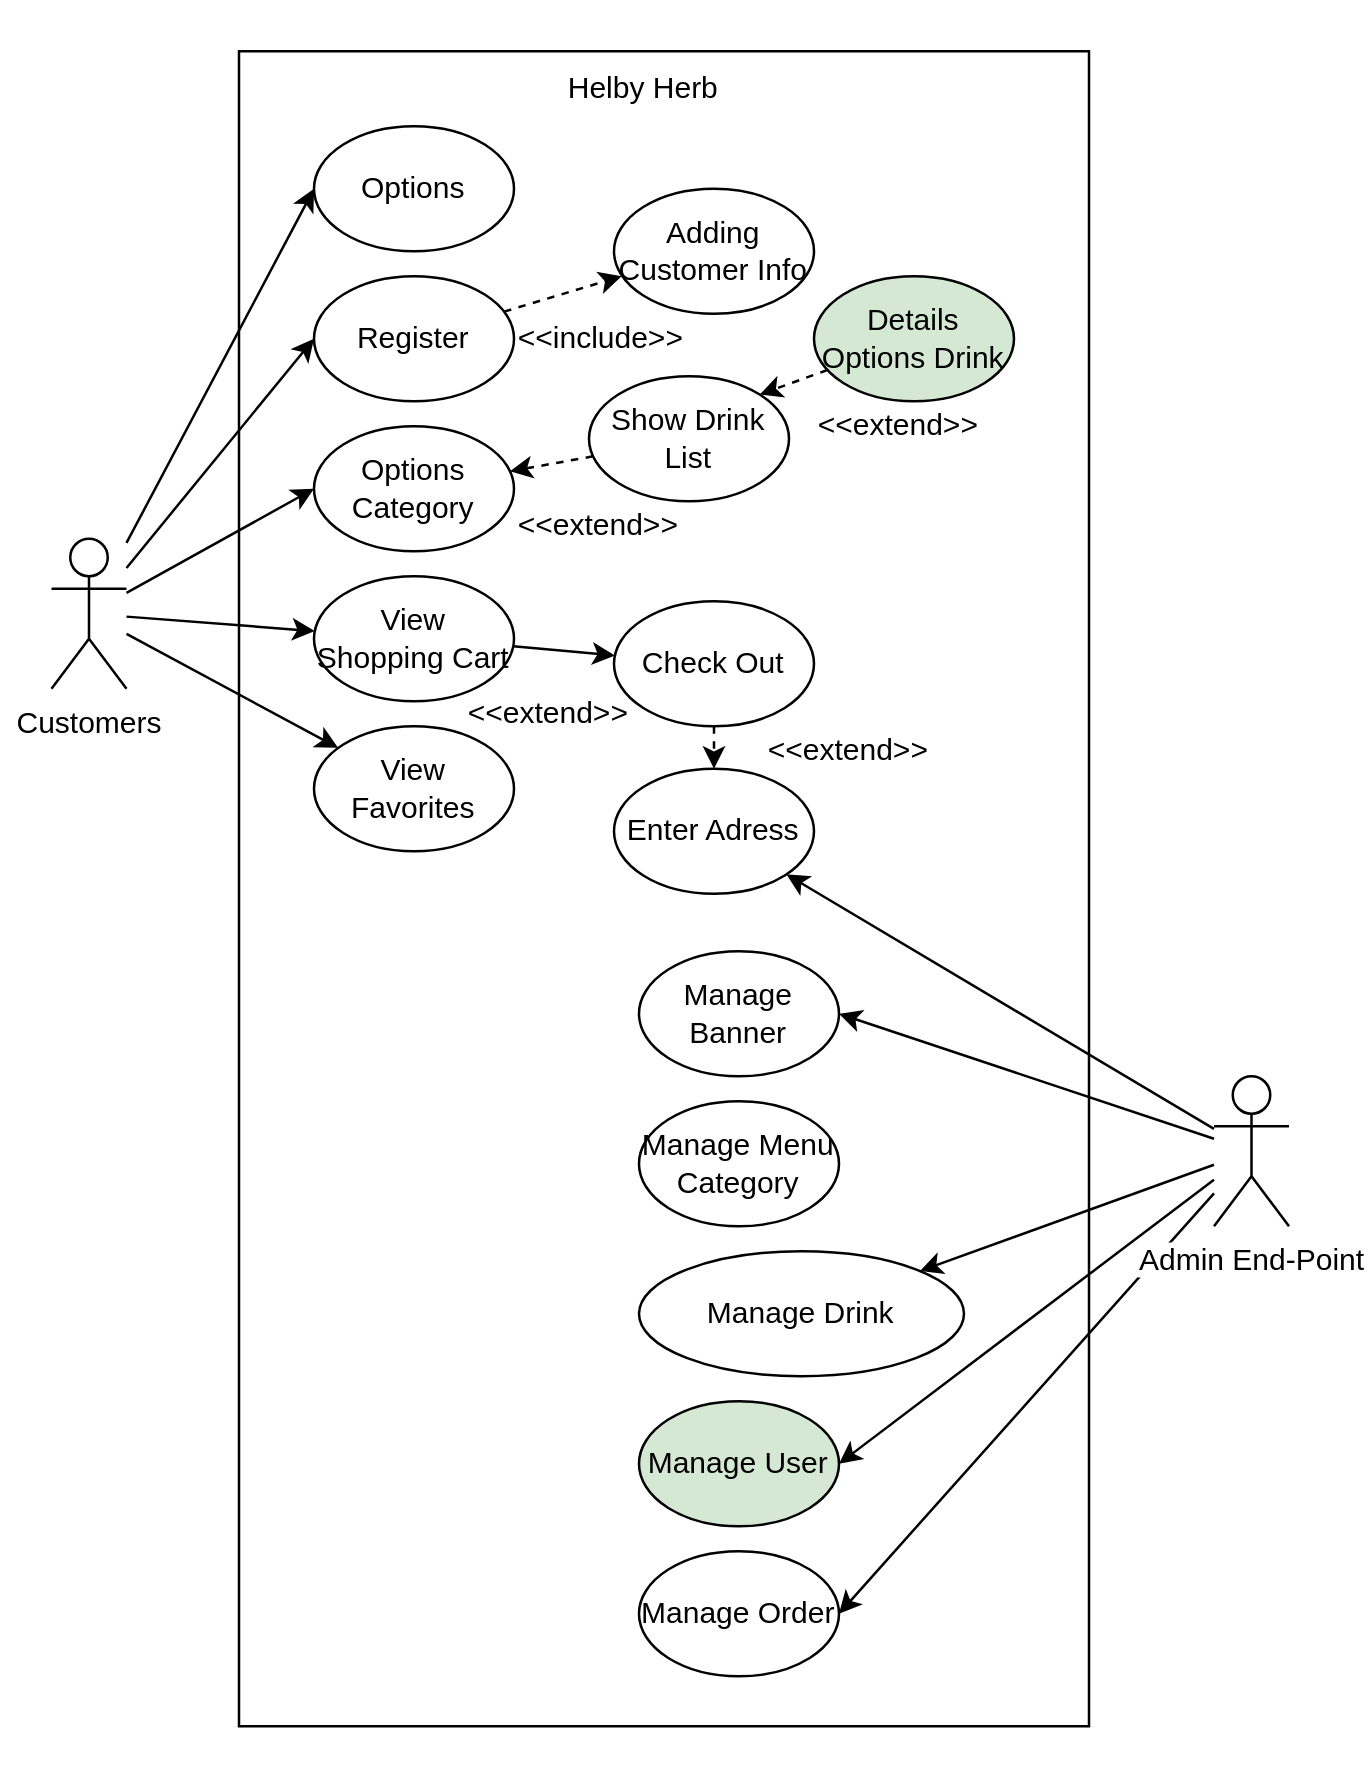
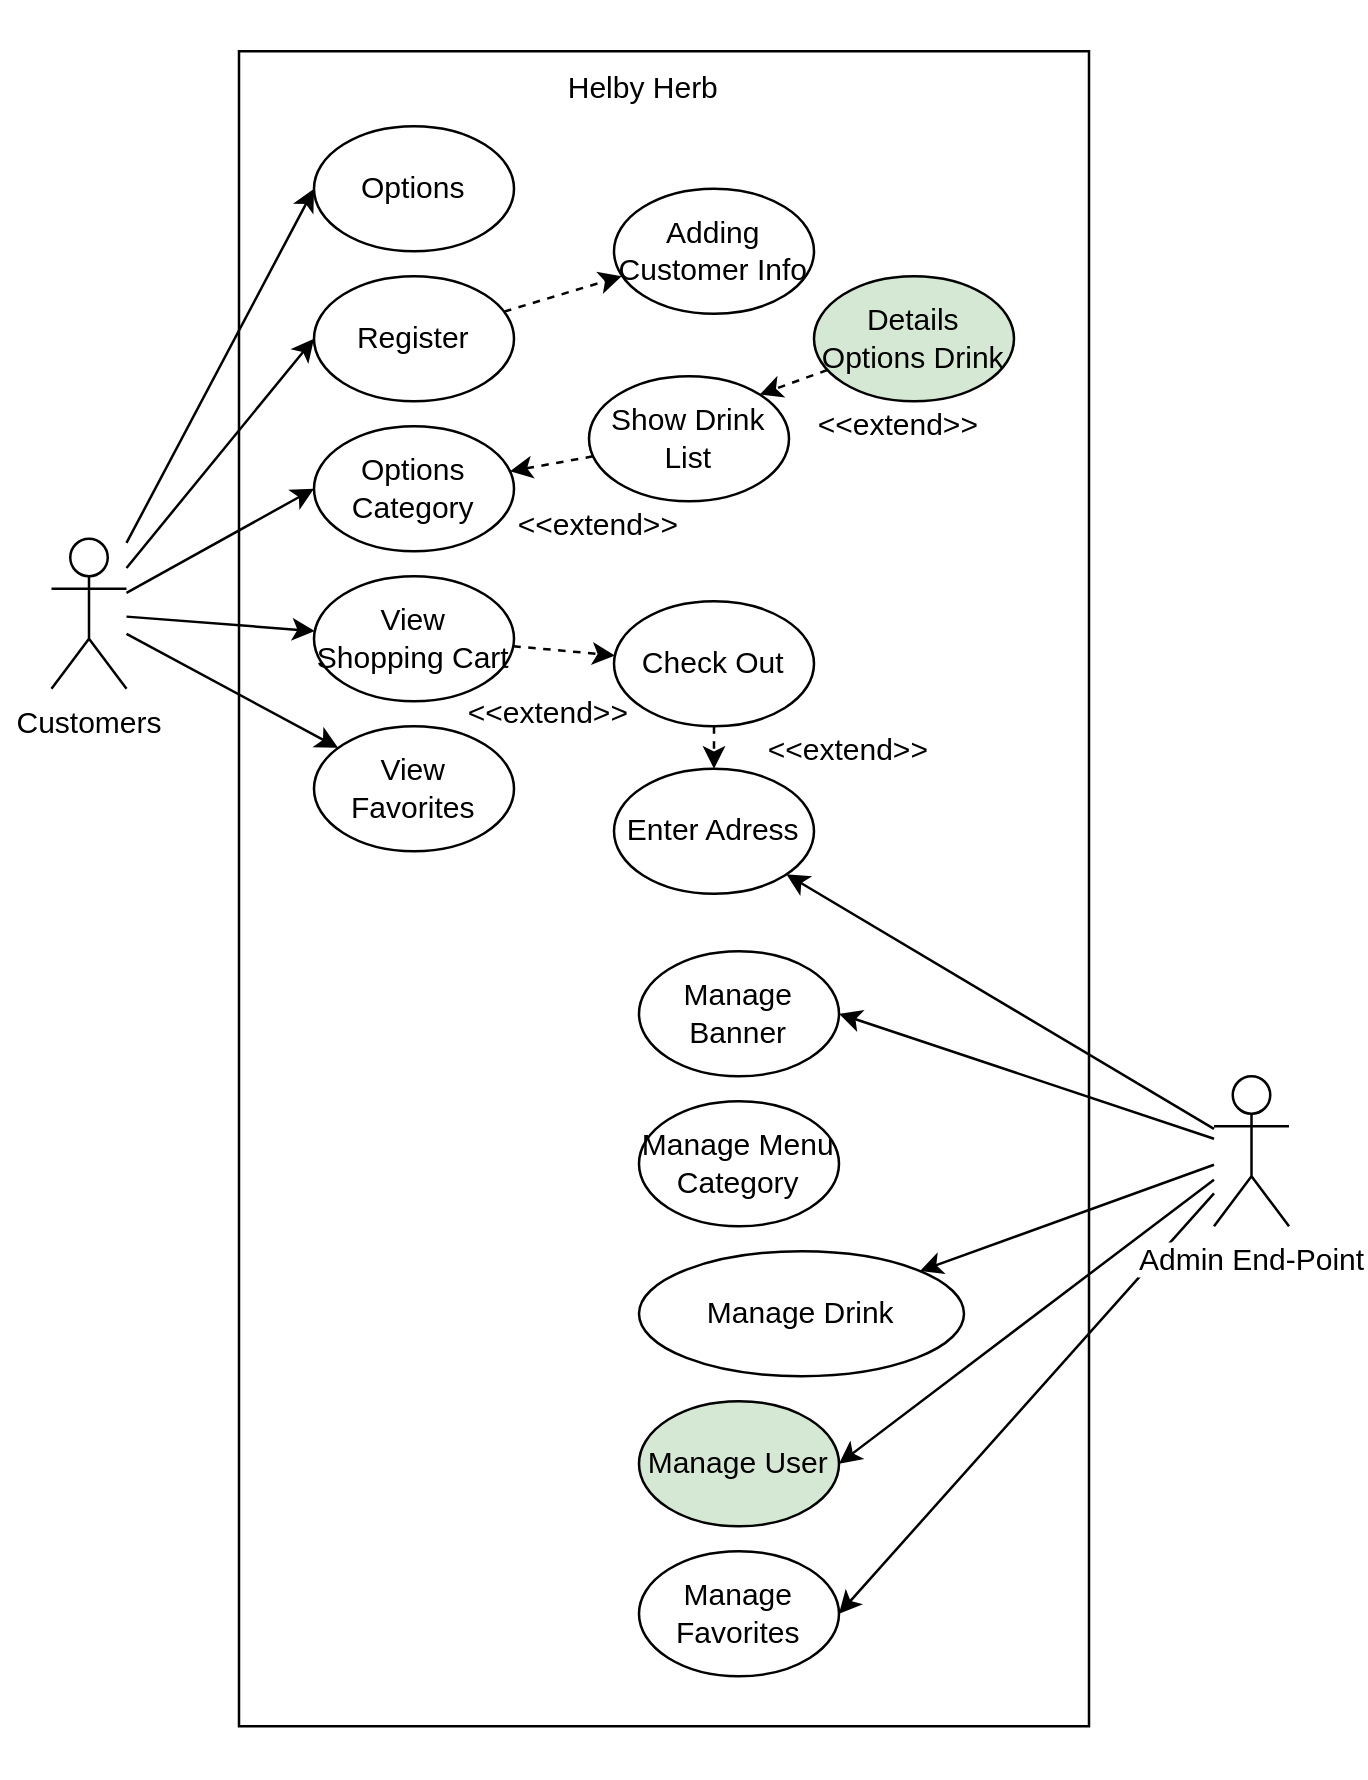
(614, 339) -> none
(558, 650) -> (558, 650)
(739, 1614) -> (739, 1614)
